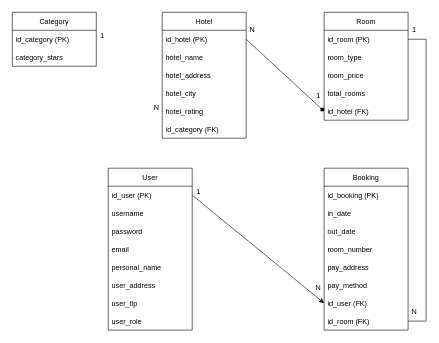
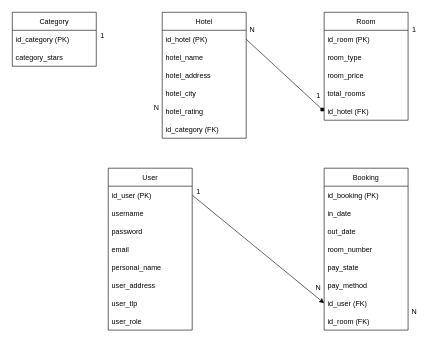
(426, 180) -> none
(350, 268) -> (346, 268)
